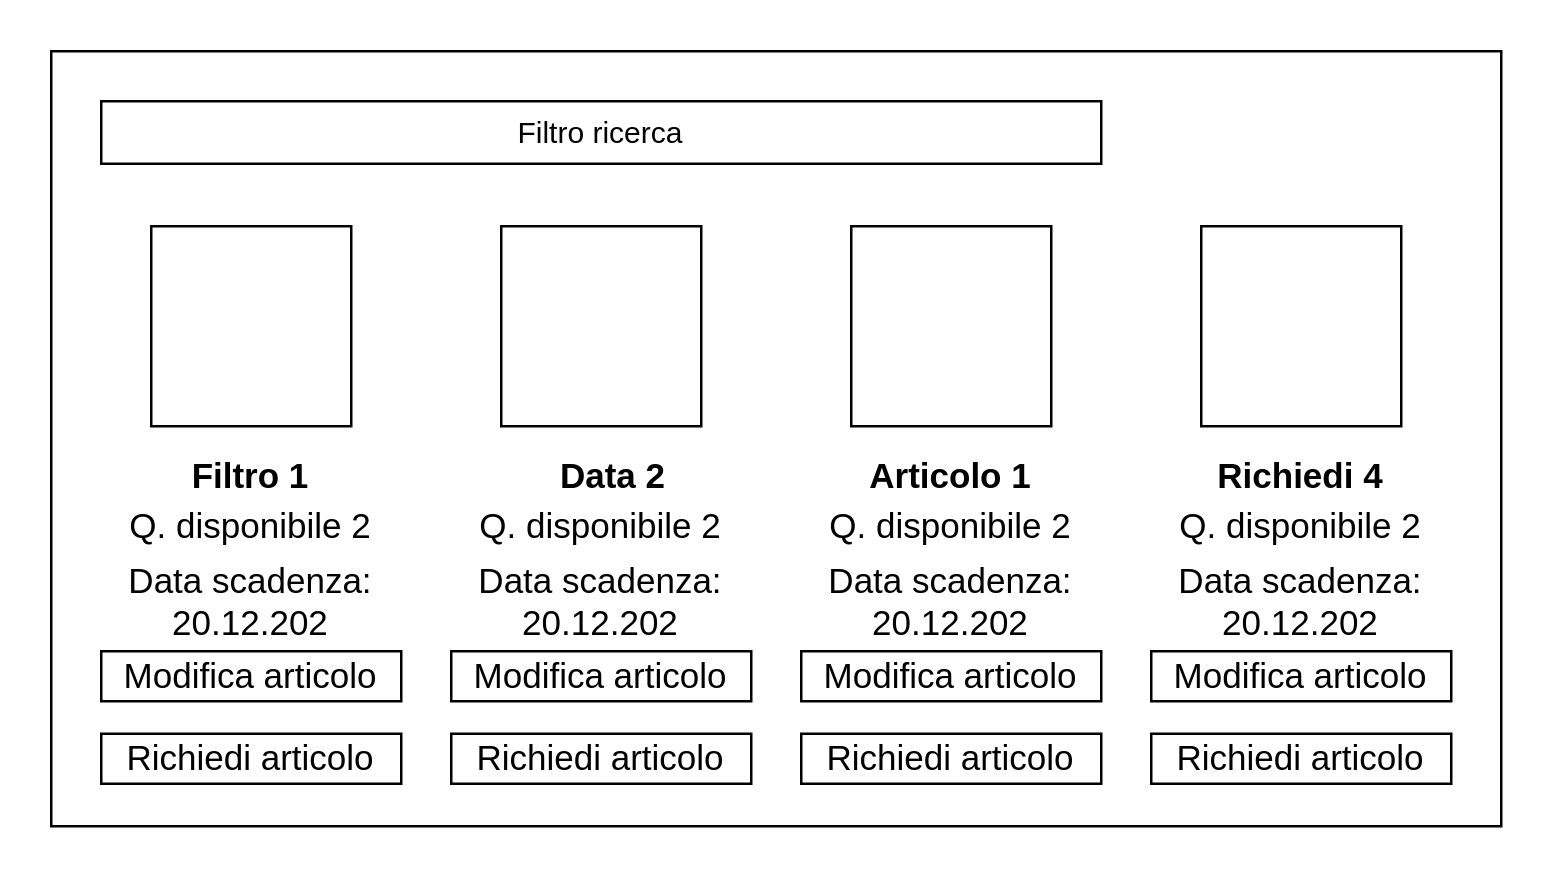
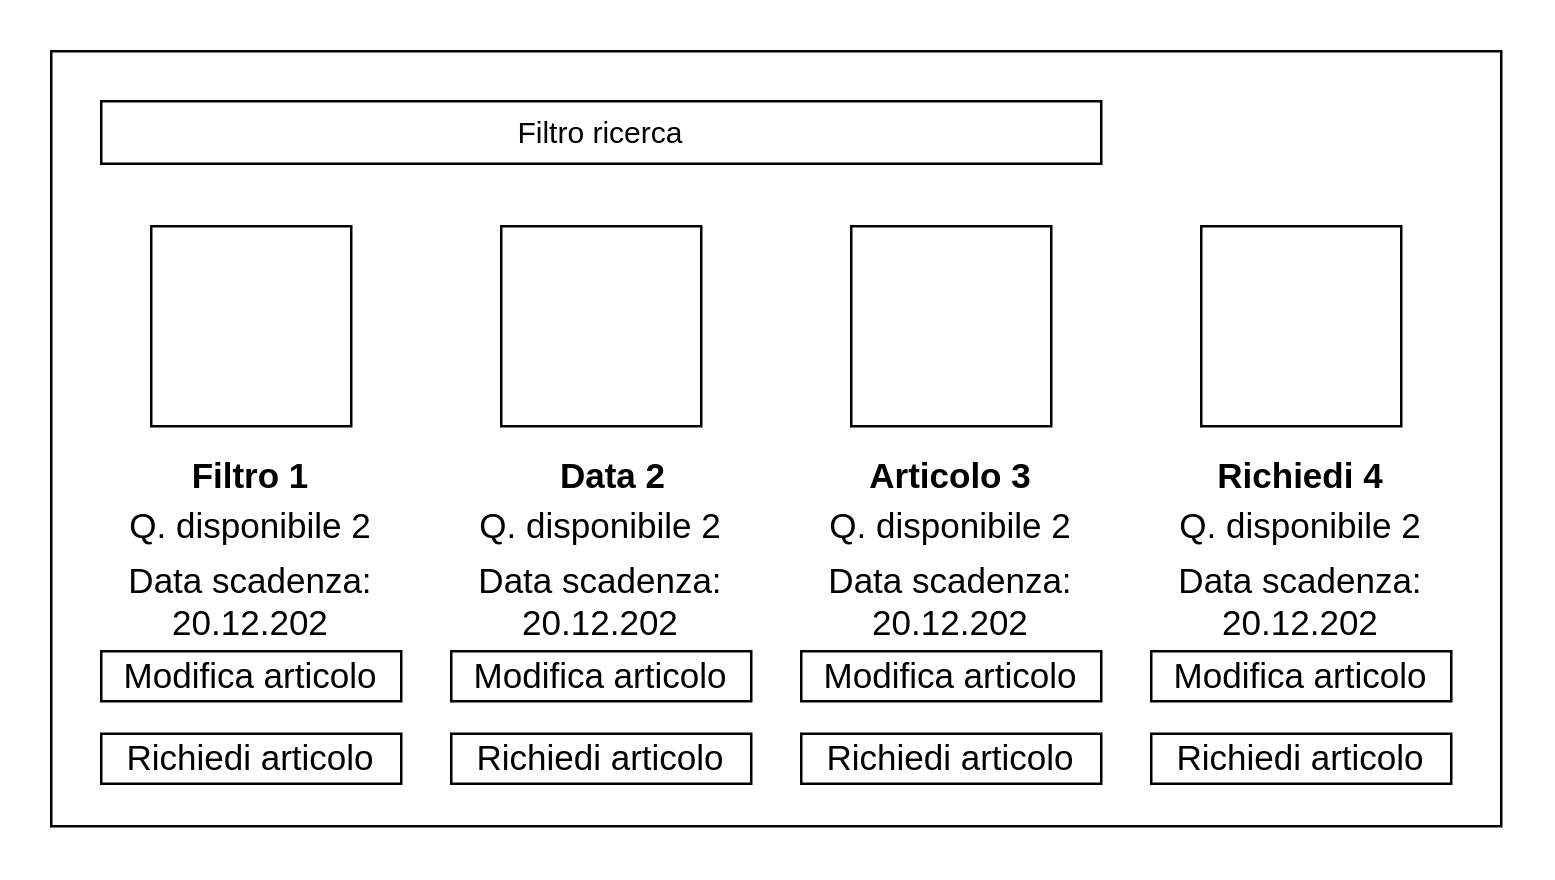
(951, 476) -> (951, 476)
